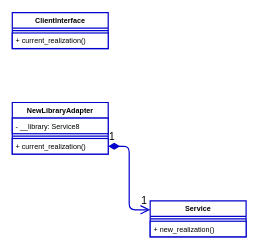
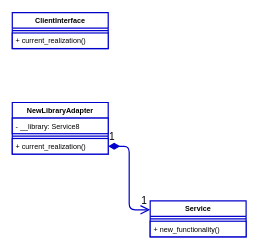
(188, 229) -> (192, 229)
